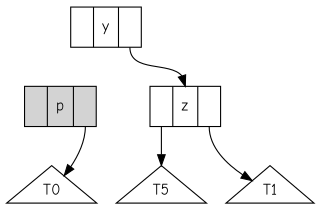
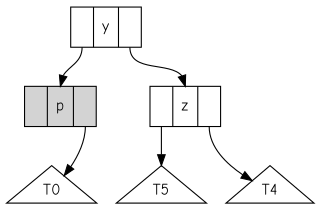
none -> (75, 63)
(270, 191) -> (270, 191)
